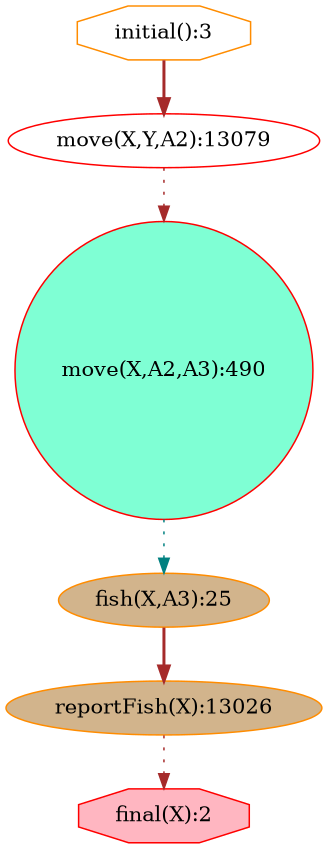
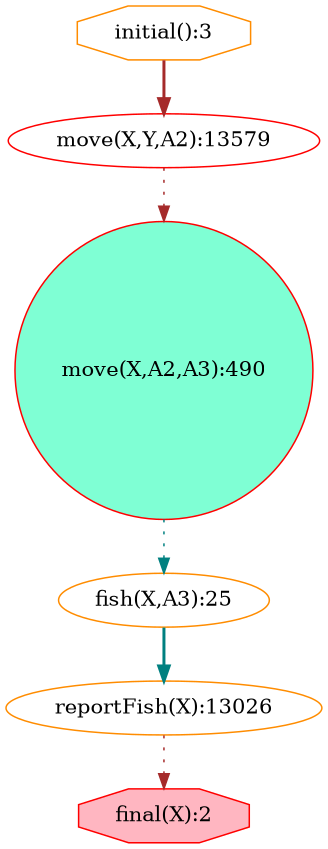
(164, 141) -> (164, 141)
(164, 600) -> (164, 600)
(164, 647) -> (164, 647)
(164, 708) -> (164, 708)
